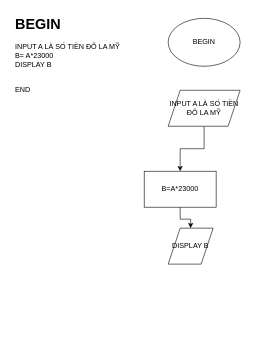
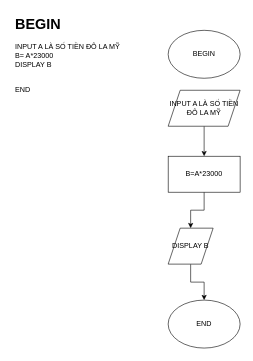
(204, 42) -> (204, 54)
(180, 189) -> (204, 174)
none -> (191, 273)
none -> (204, 324)
